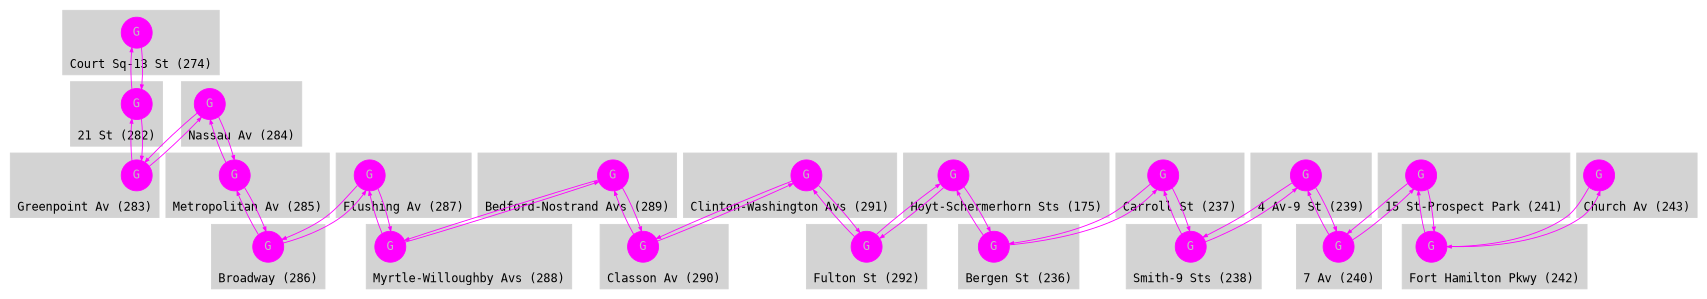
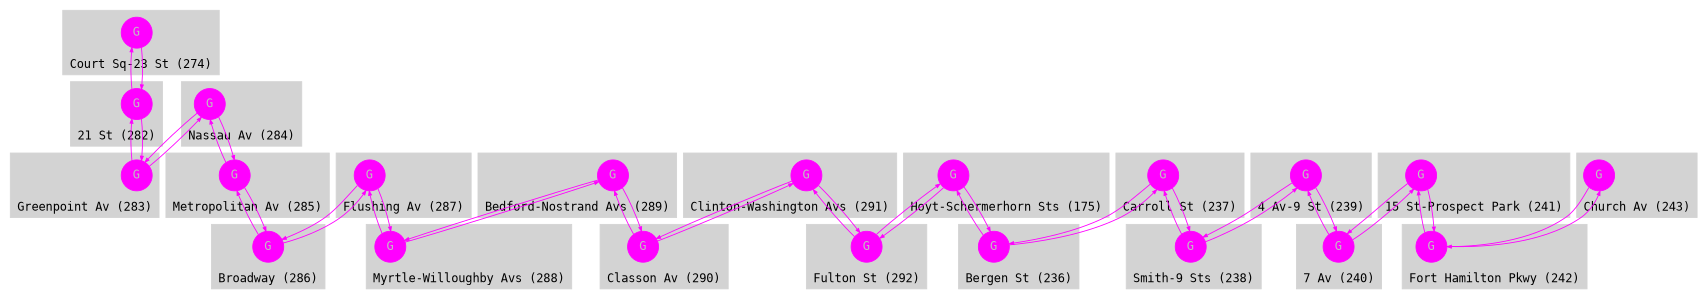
(141, 65) -> (141, 65)
